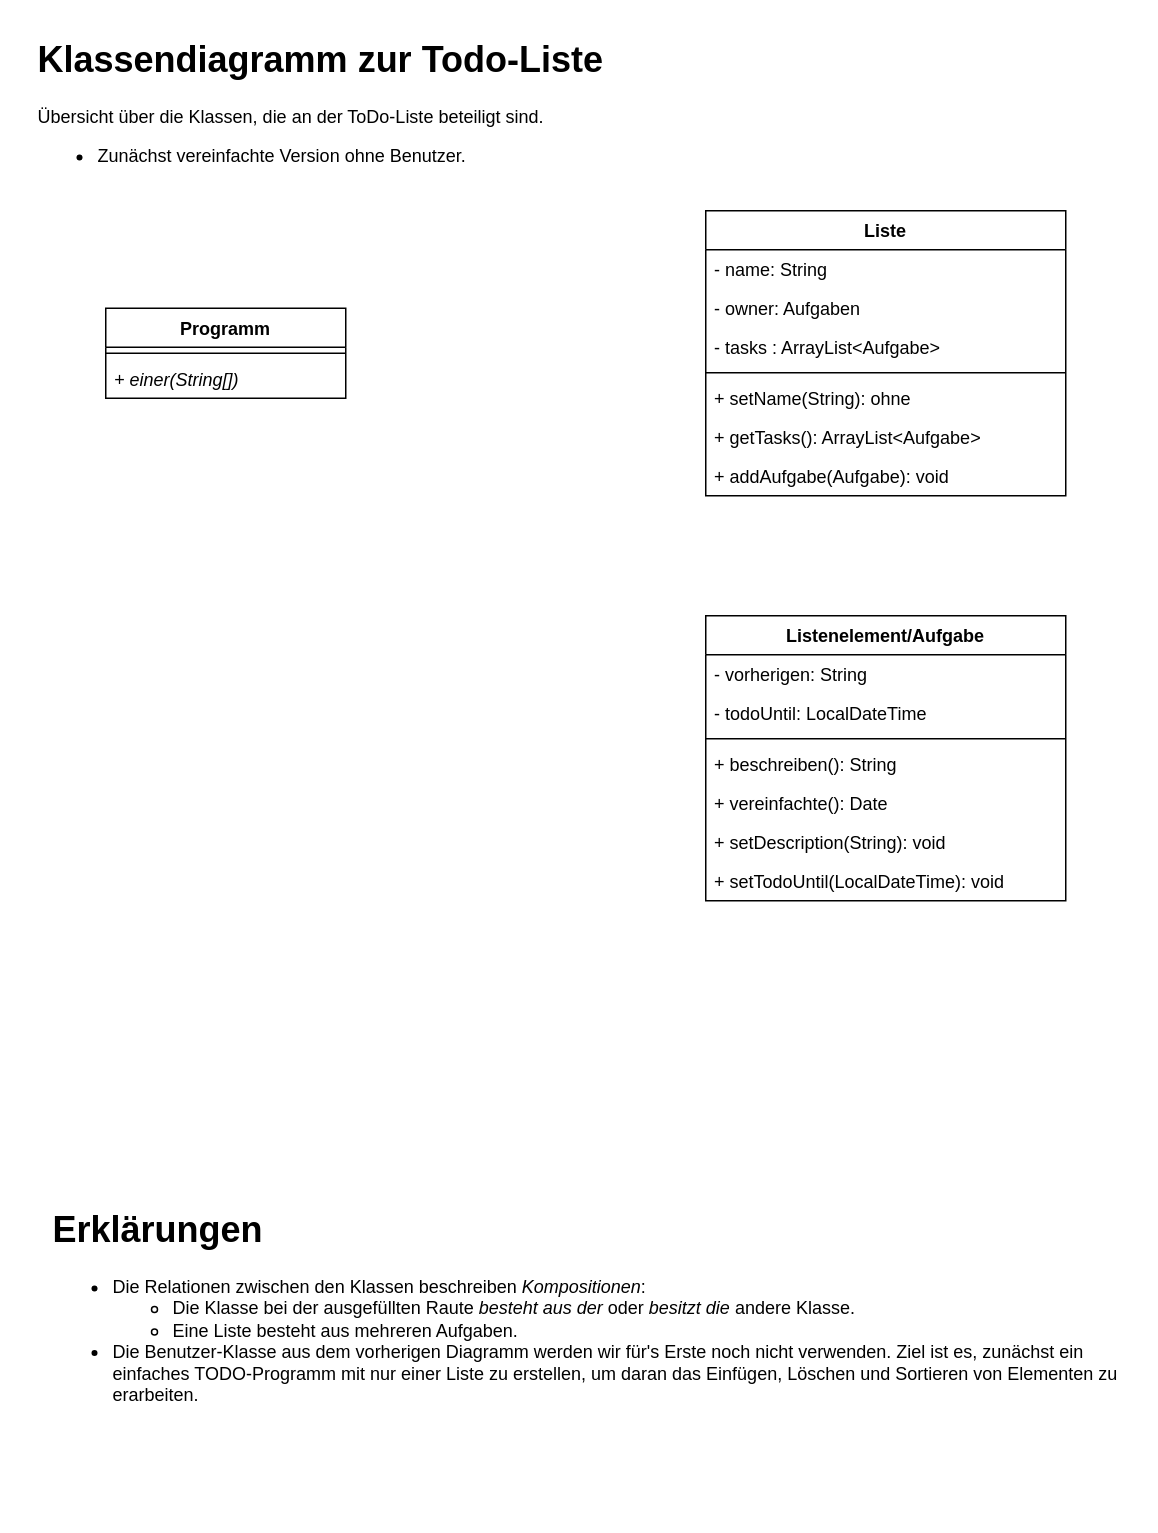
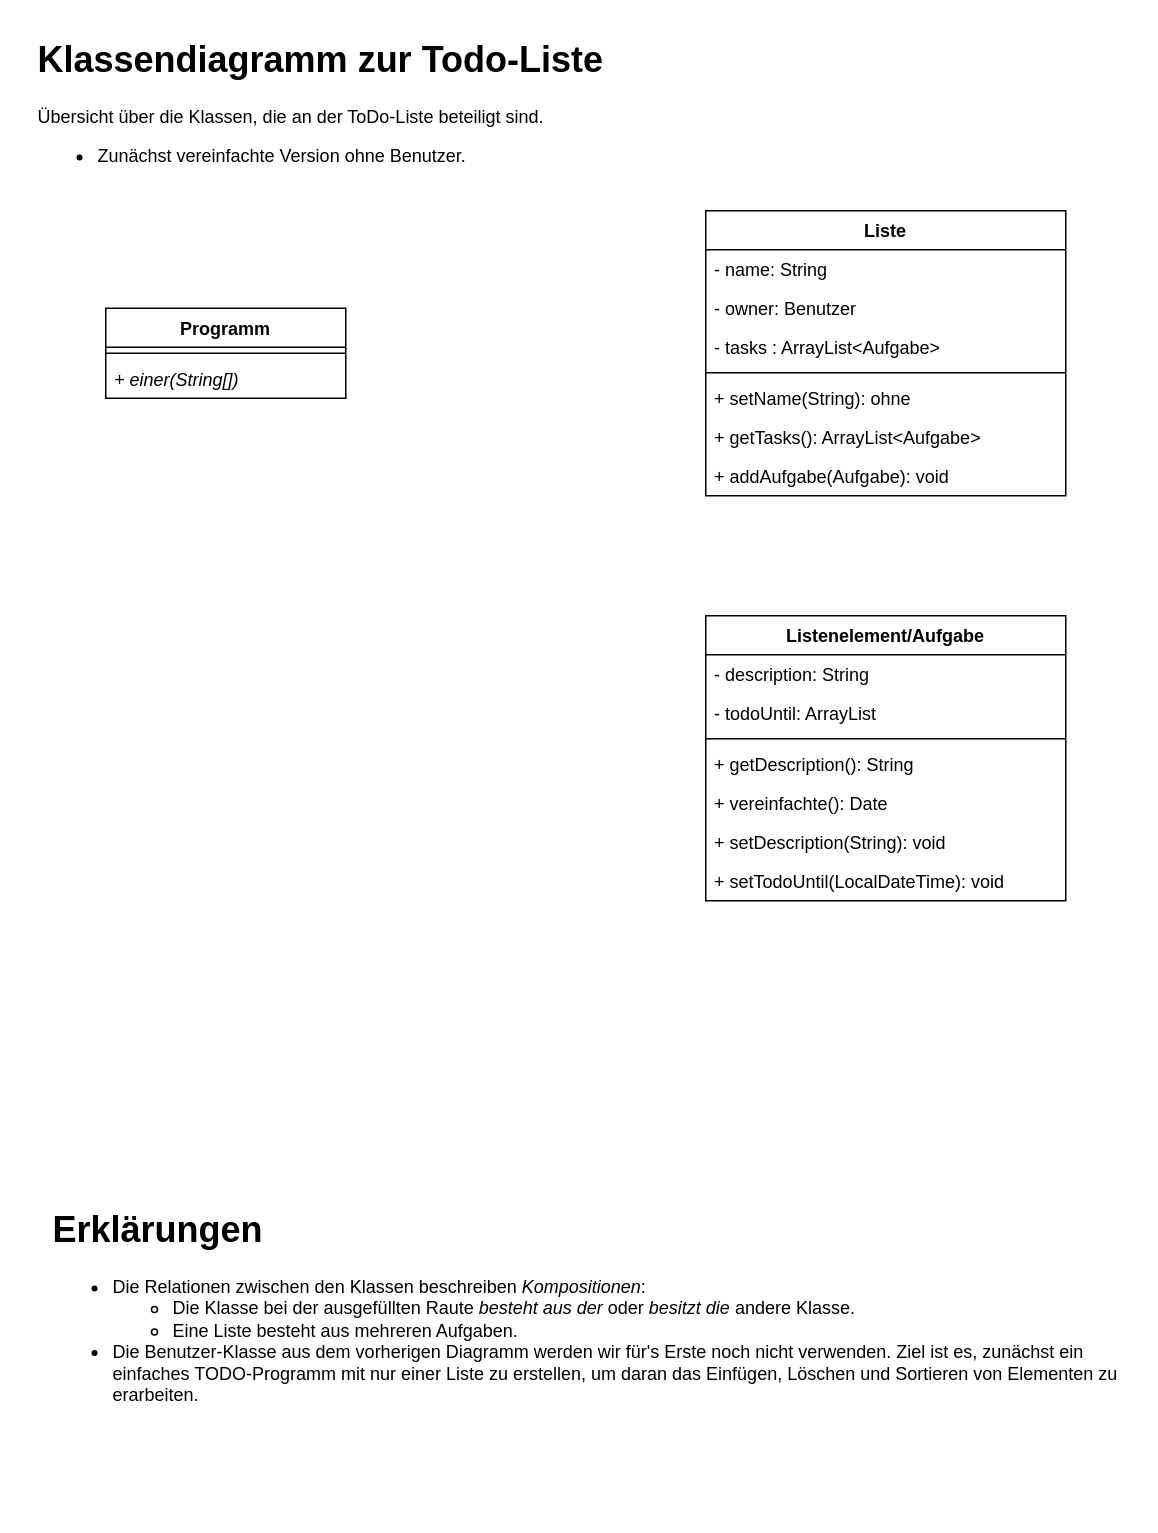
(793, 309) -> (793, 309)
(803, 675) -> (806, 675)
(829, 714) -> (811, 714)
(818, 765) -> (831, 765)
